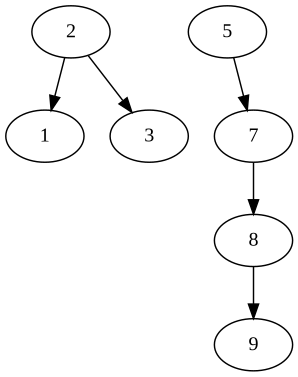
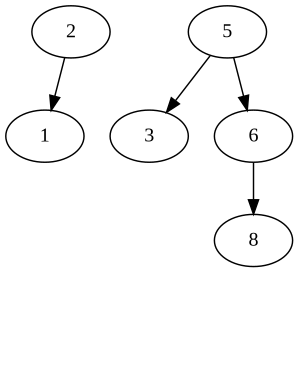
(106, 78) -> (193, 78)
(254, 136) -> (254, 136)
(254, 345) -> none
